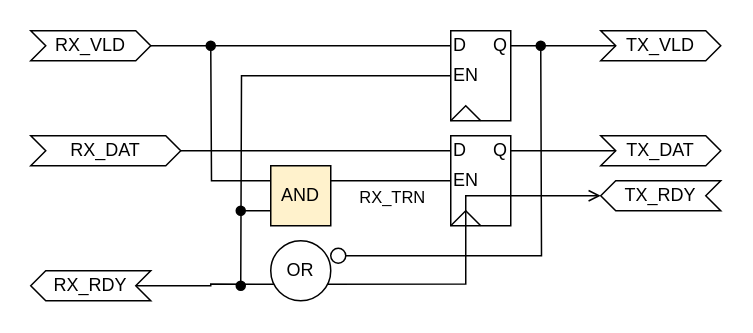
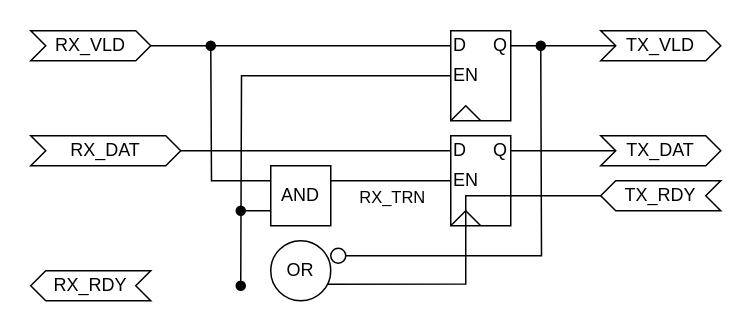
(301, 196) -> (301, 196)
(593, 196) -> (594, 196)
(205, 286) -> none
